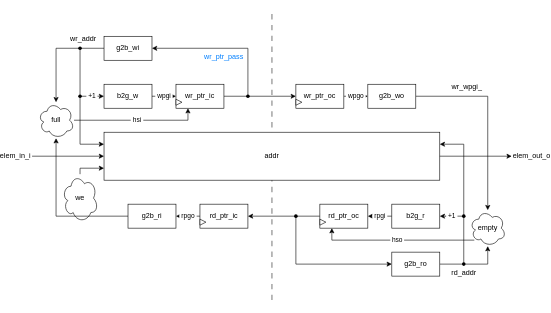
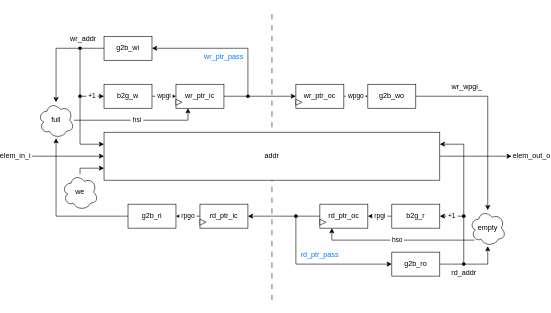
(80, 198) -> (80, 192)
none -> (320, 255)
